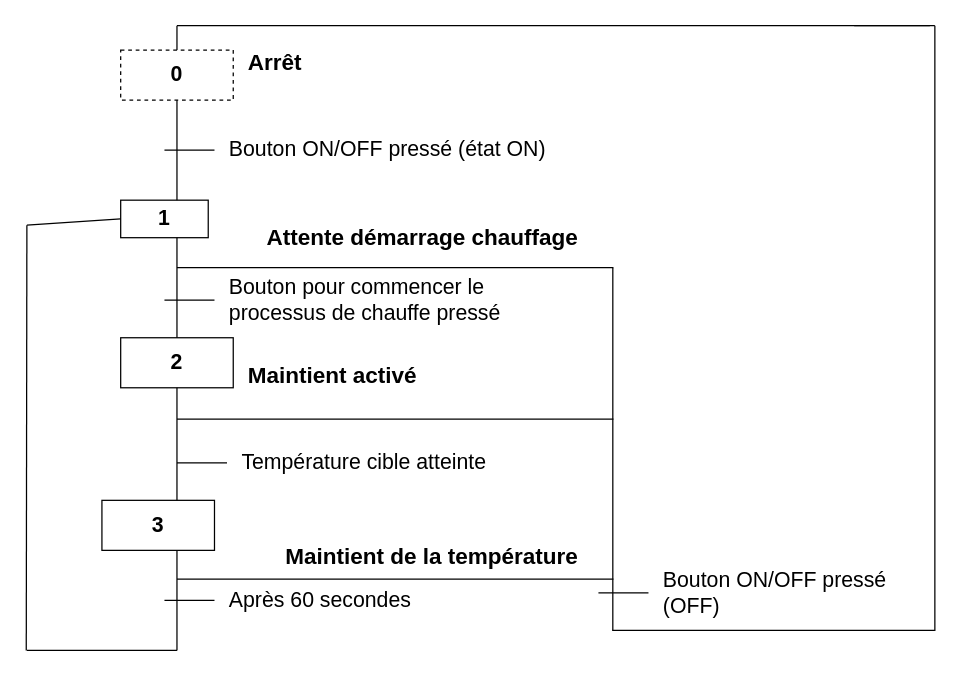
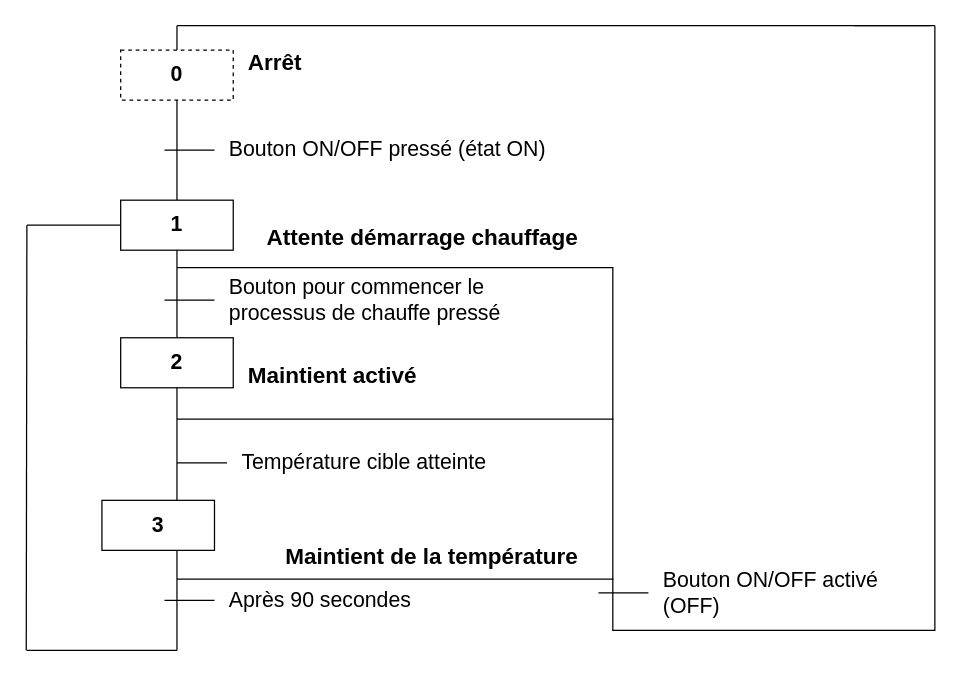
(164, 219) -> (177, 225)
(799, 593) -> (799, 593)
(325, 601) -> (325, 601)
